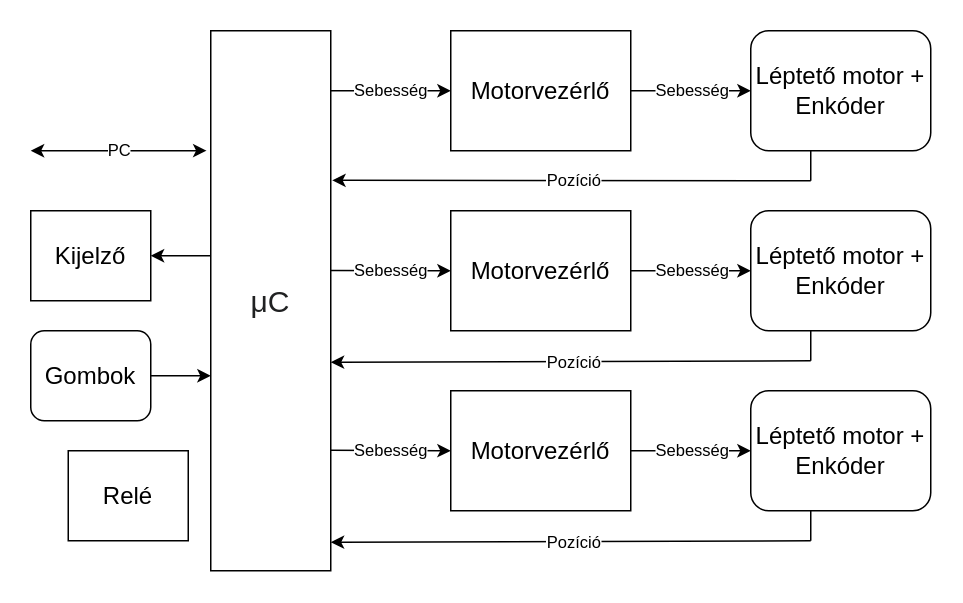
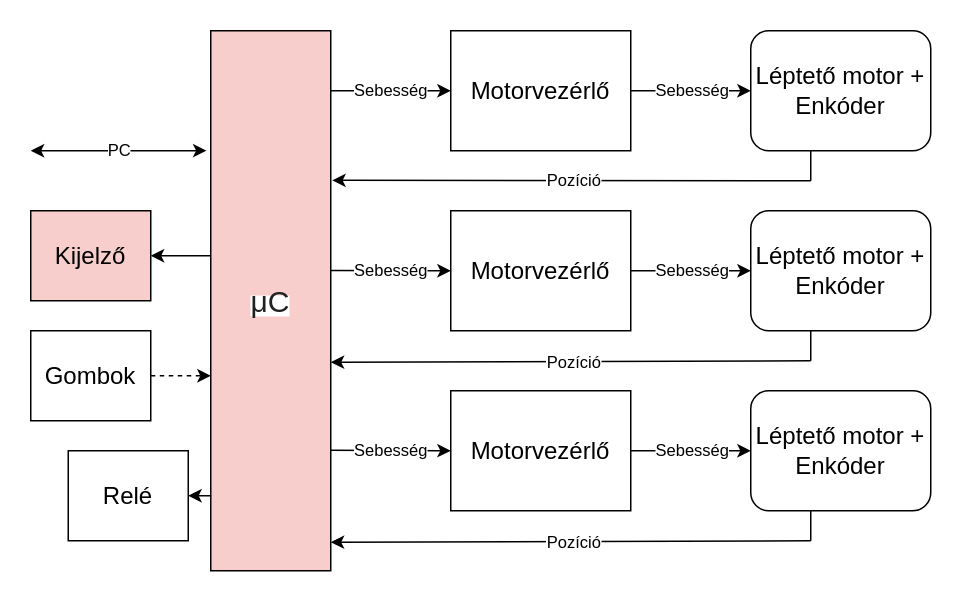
(91, 256) -> (91, 256)
(271, 301) -> (271, 301)
(91, 376) -> (91, 376)
(175, 376) -> (175, 376)
none -> (205, 496)
